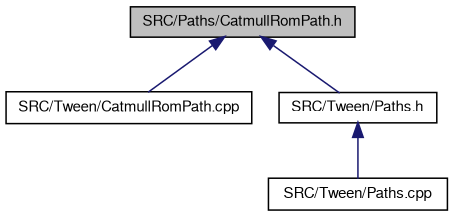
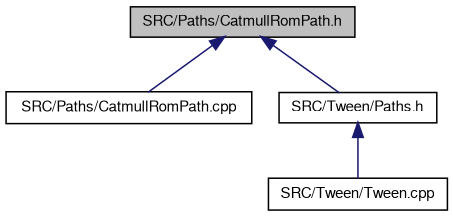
(129, 108) -> (129, 108)
(358, 194) -> (358, 194)
